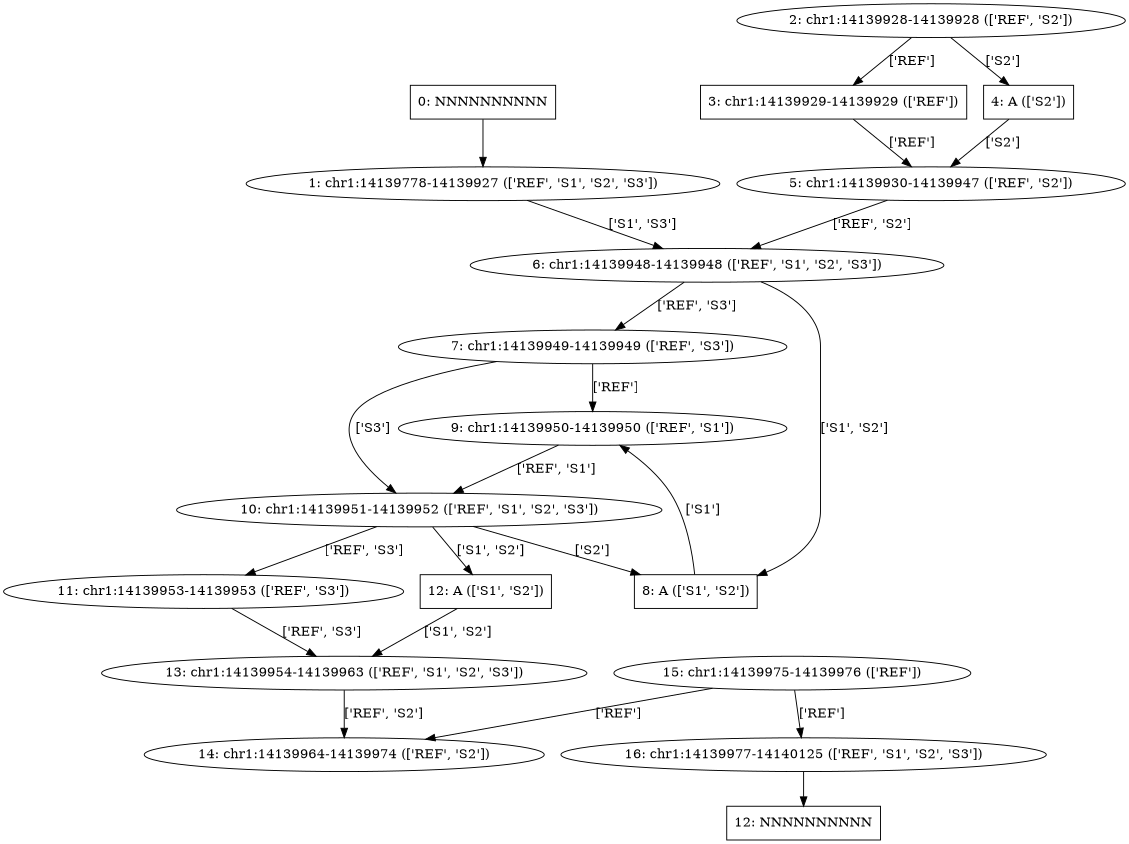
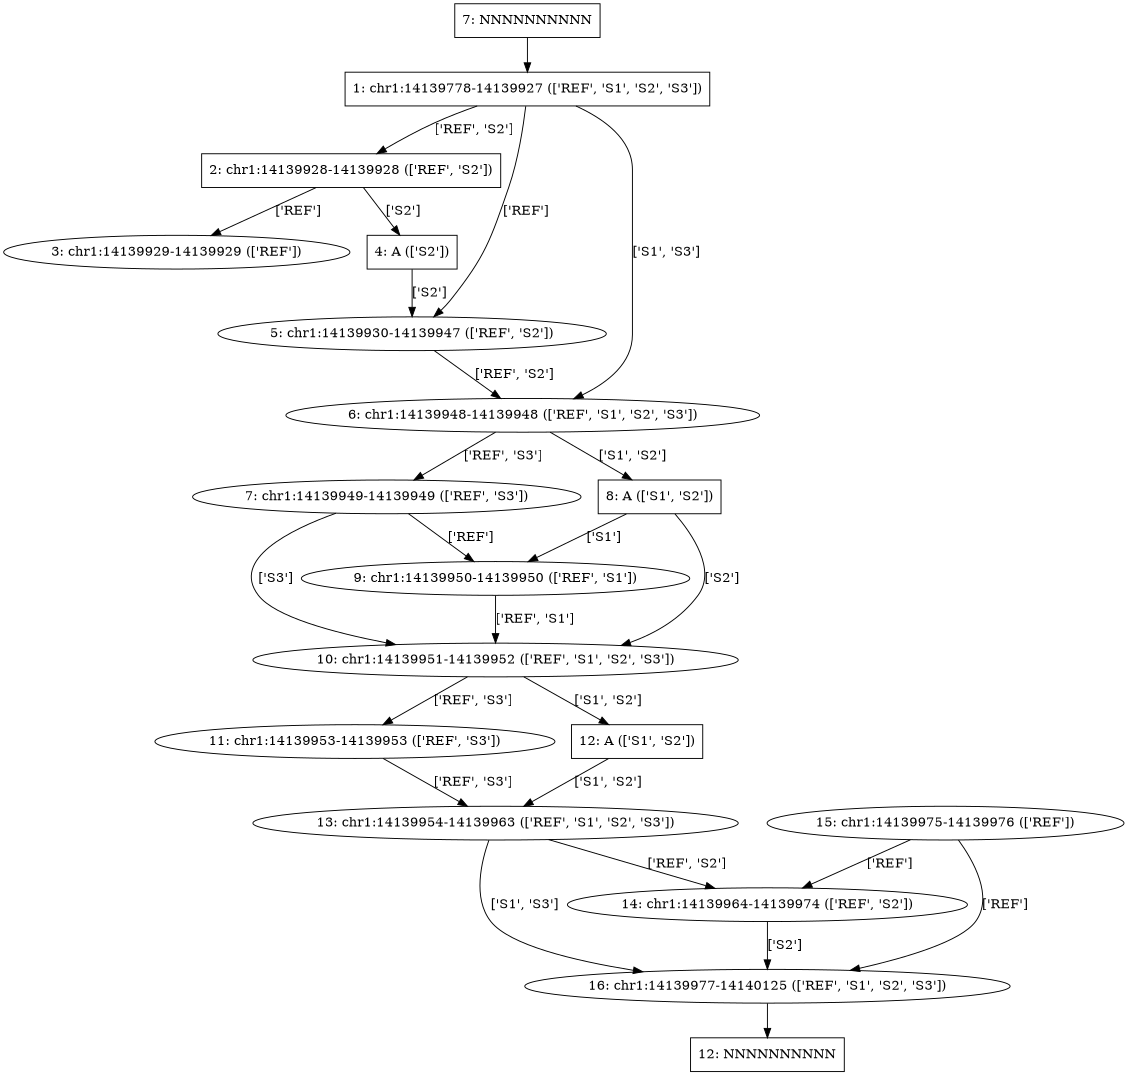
(931, 21) -> (351, 171)
(483, 102) -> (527, 21)
(834, 102) -> (177, 252)
none -> (430, 125)
(879, 140) -> (499, 215)
(483, 184) -> (527, 89)
(552, 549) -> (700, 592)
none -> (519, 940)
none -> (767, 941)
